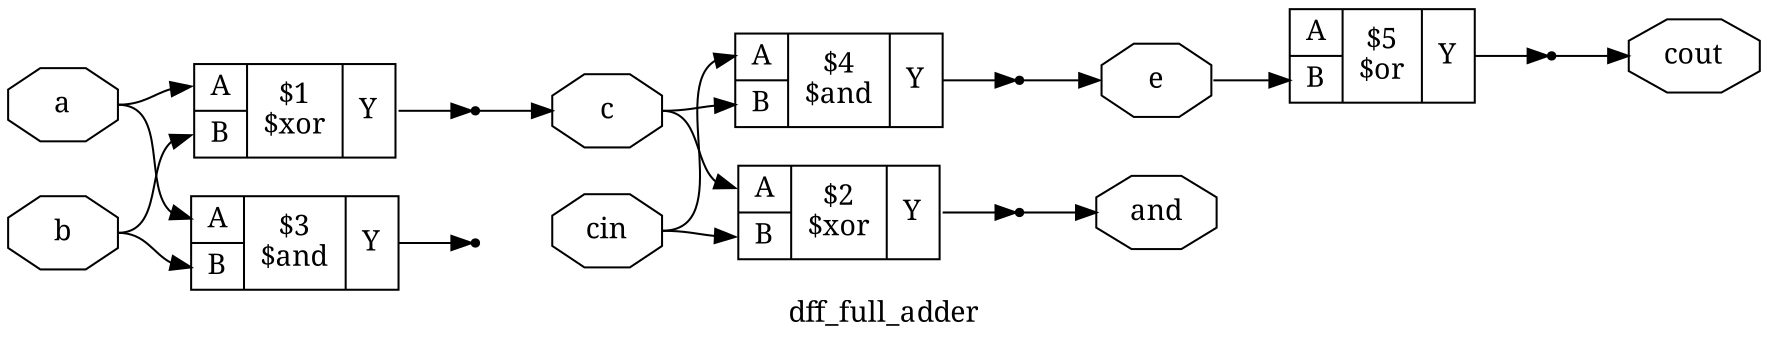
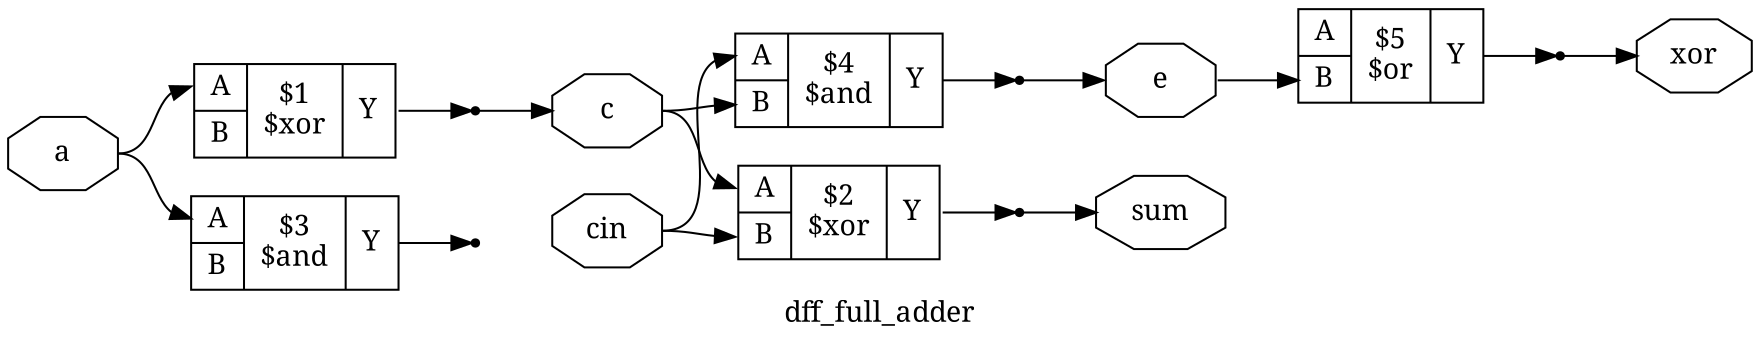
(1694, 56) -> (1694, 56)
(1156, 212) -> (1161, 212)
(63, 233) -> none
